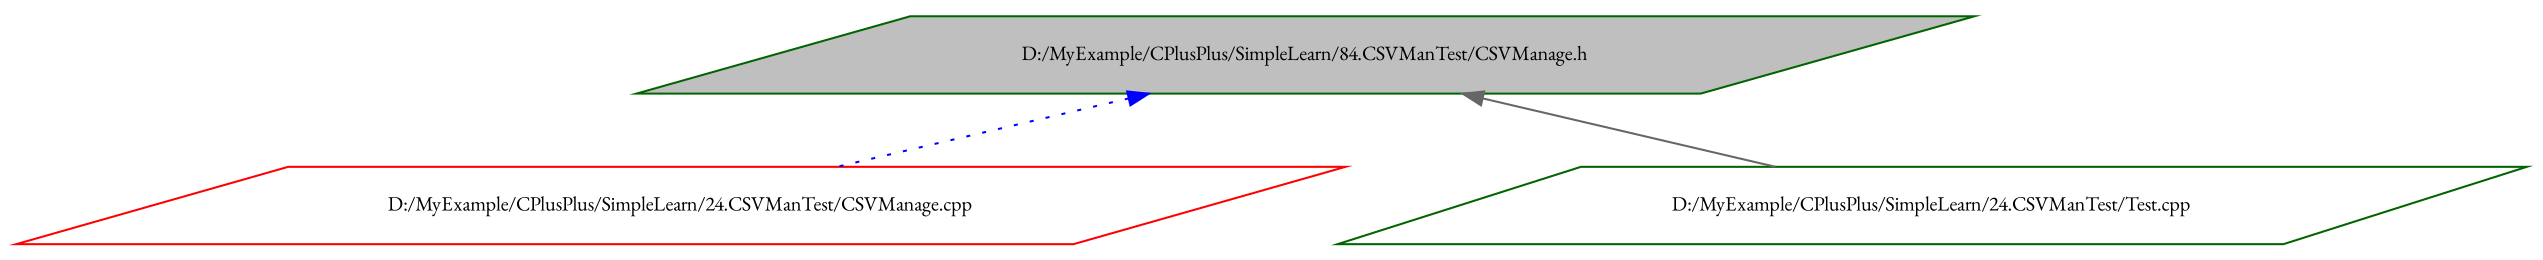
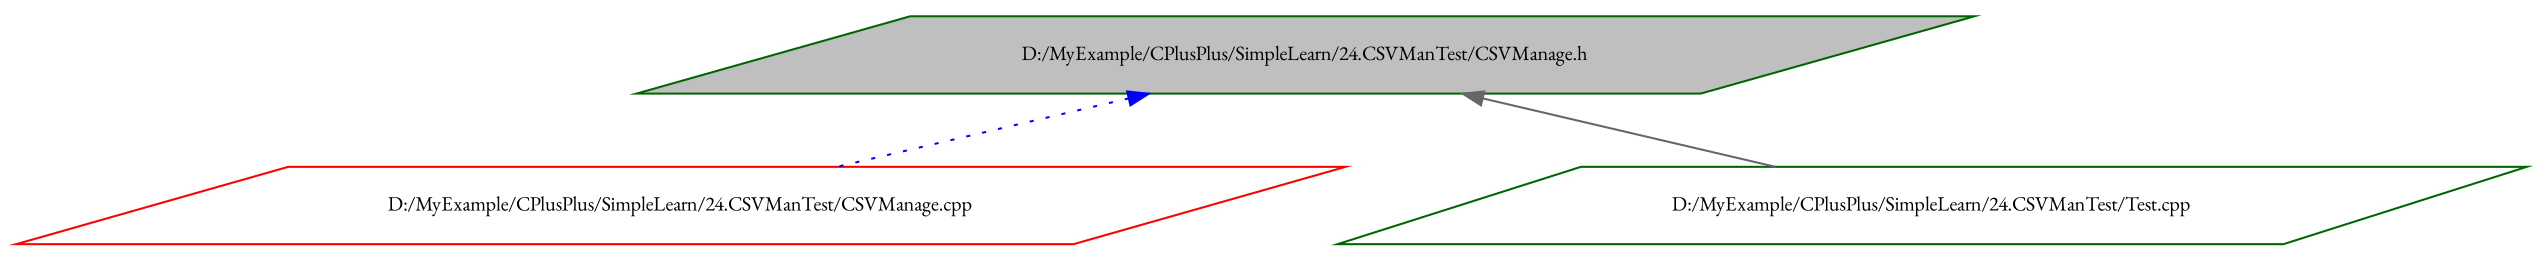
(1305, 55) -> (1305, 55)
